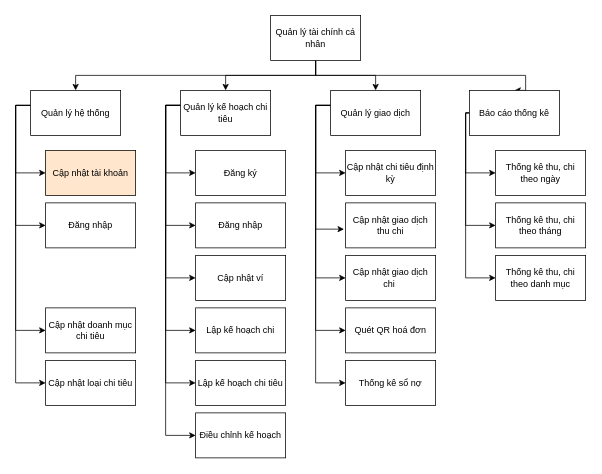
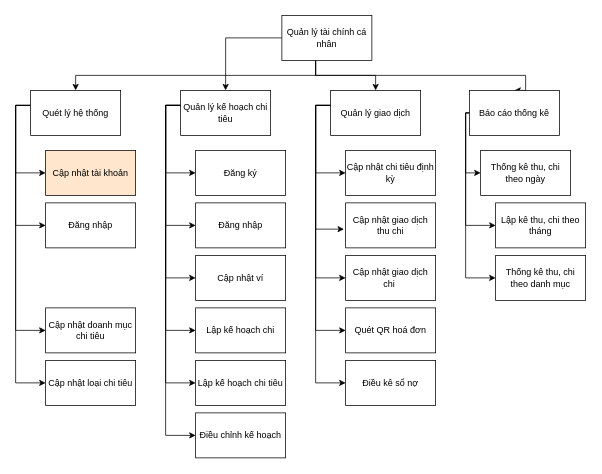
(315, 38) -> (327, 38)
(75, 113) -> (75, 113)
(540, 173) -> (525, 173)
(540, 225) -> (540, 225)
(390, 383) -> (390, 383)
